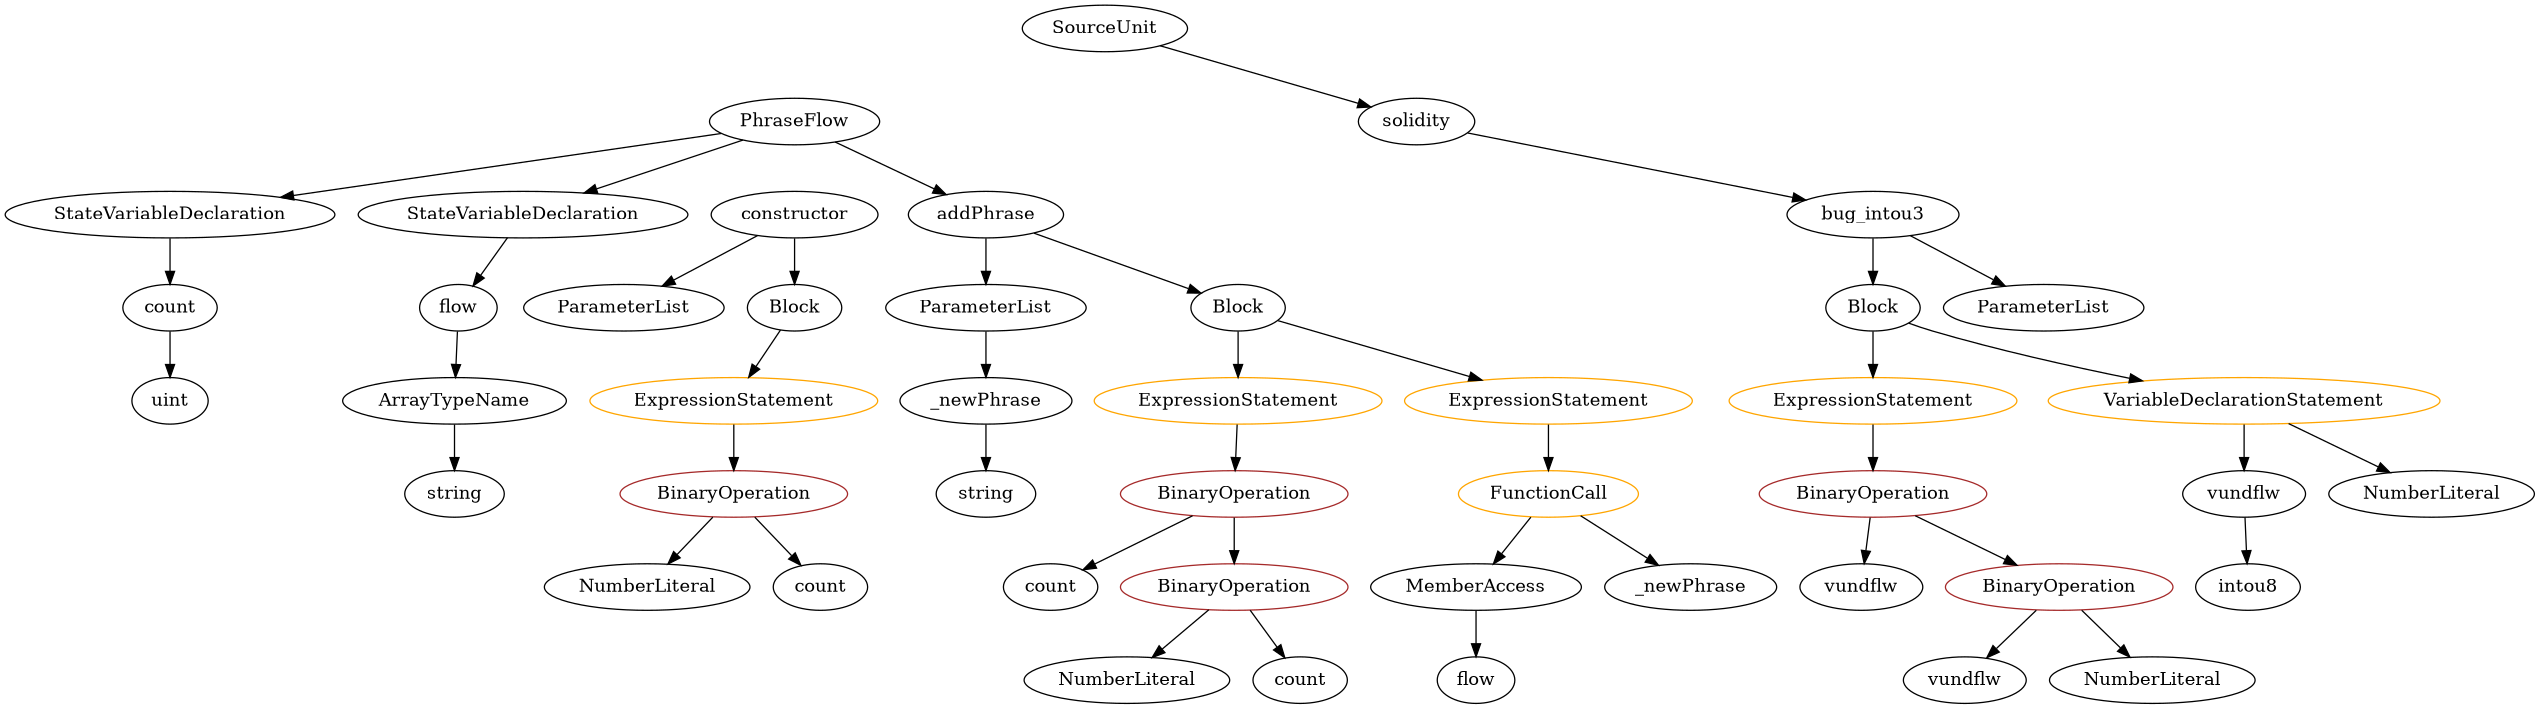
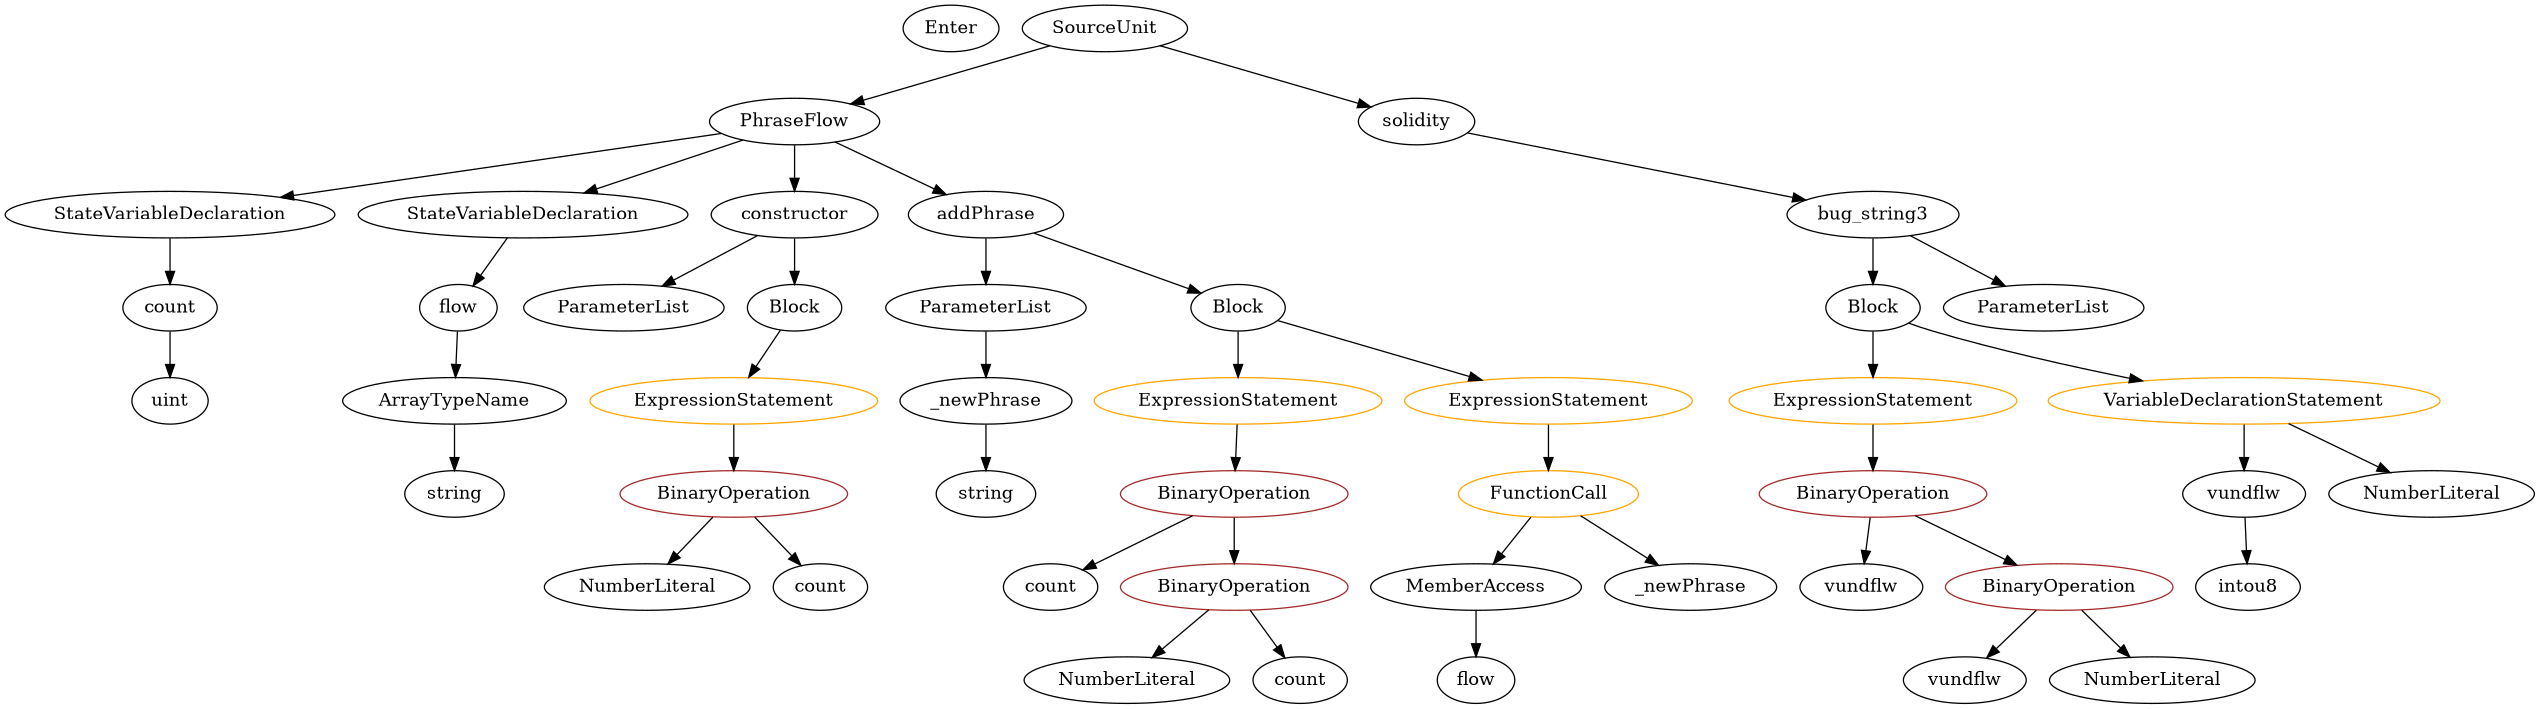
none -> (951, 28)
none -> (957, 73)
none -> (795, 162)
(1873, 215) -> (1873, 215)
